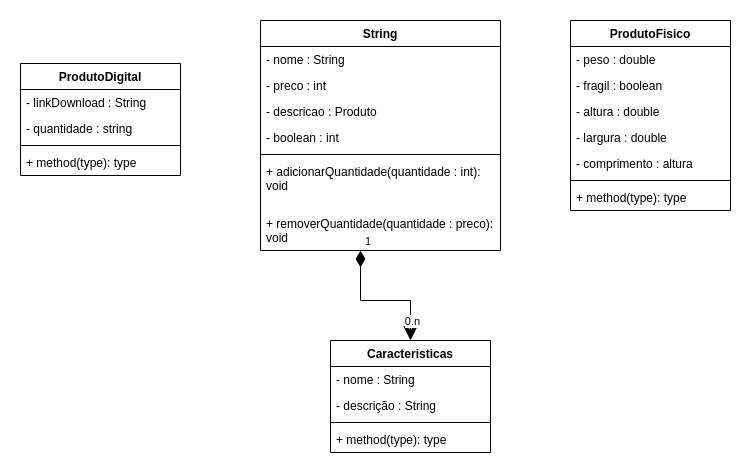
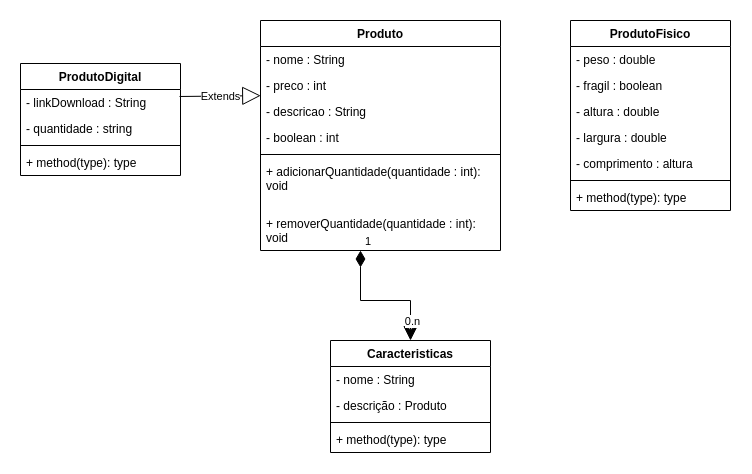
(381, 35) -> (381, 35)
none -> (212, 96)
(329, 113) -> (324, 113)
(382, 232) -> (382, 232)
(394, 407) -> (399, 407)
